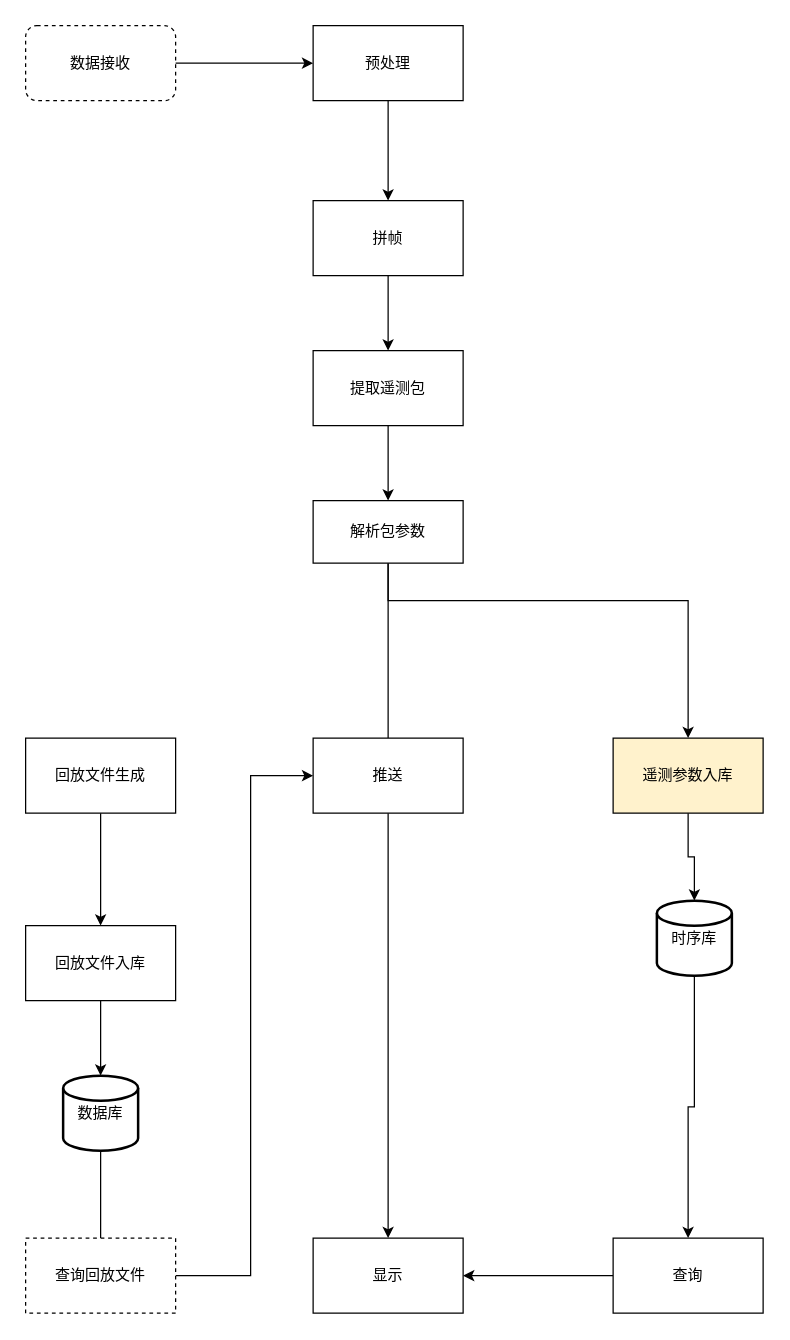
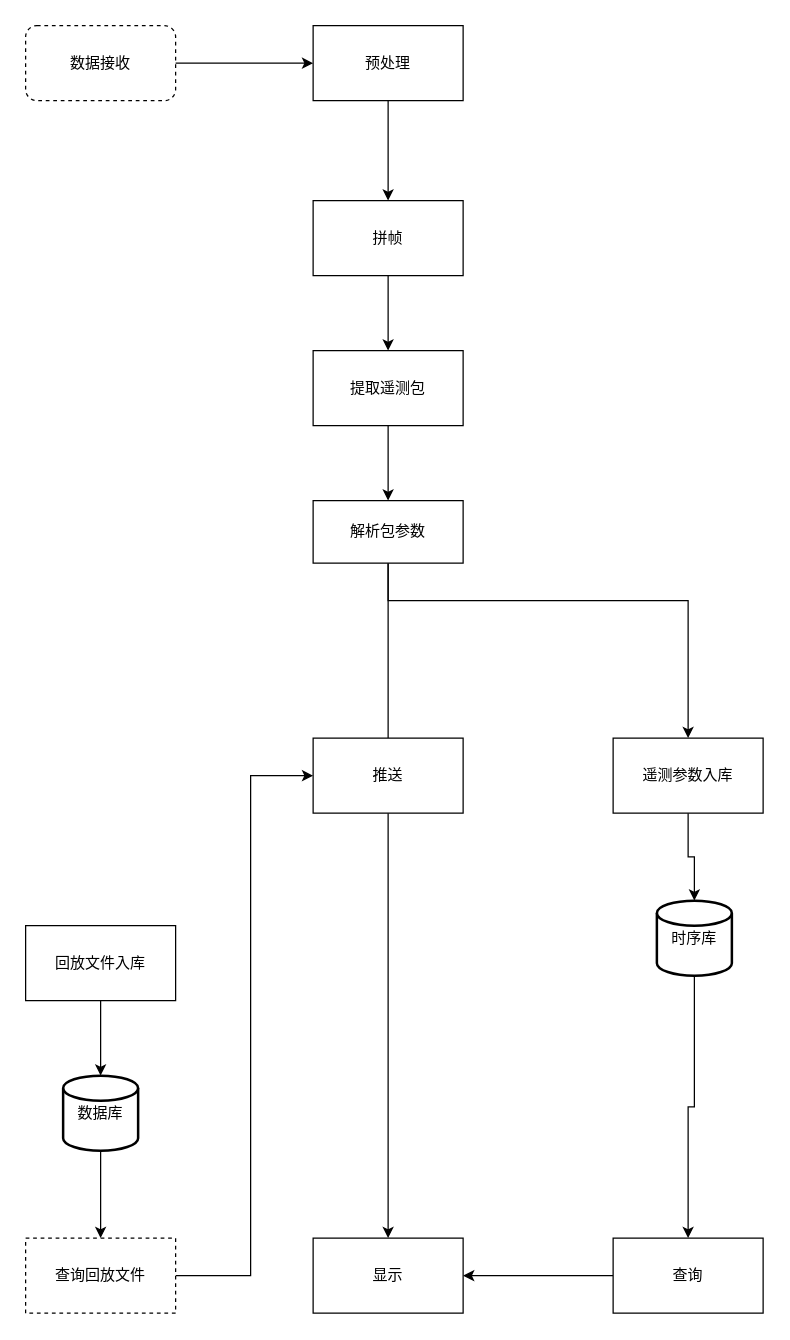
(101, 776) -> none
(688, 776) -> (688, 776)
(101, 865) -> none
(101, 1231) -> (101, 1228)
